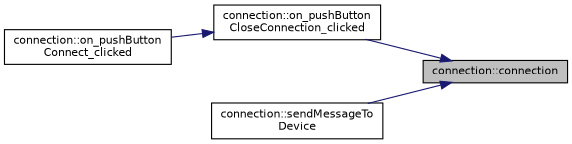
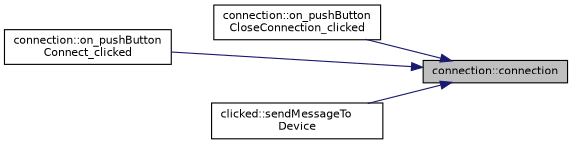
(187, 35) -> (291, 59)
(297, 121) -> (297, 121)
